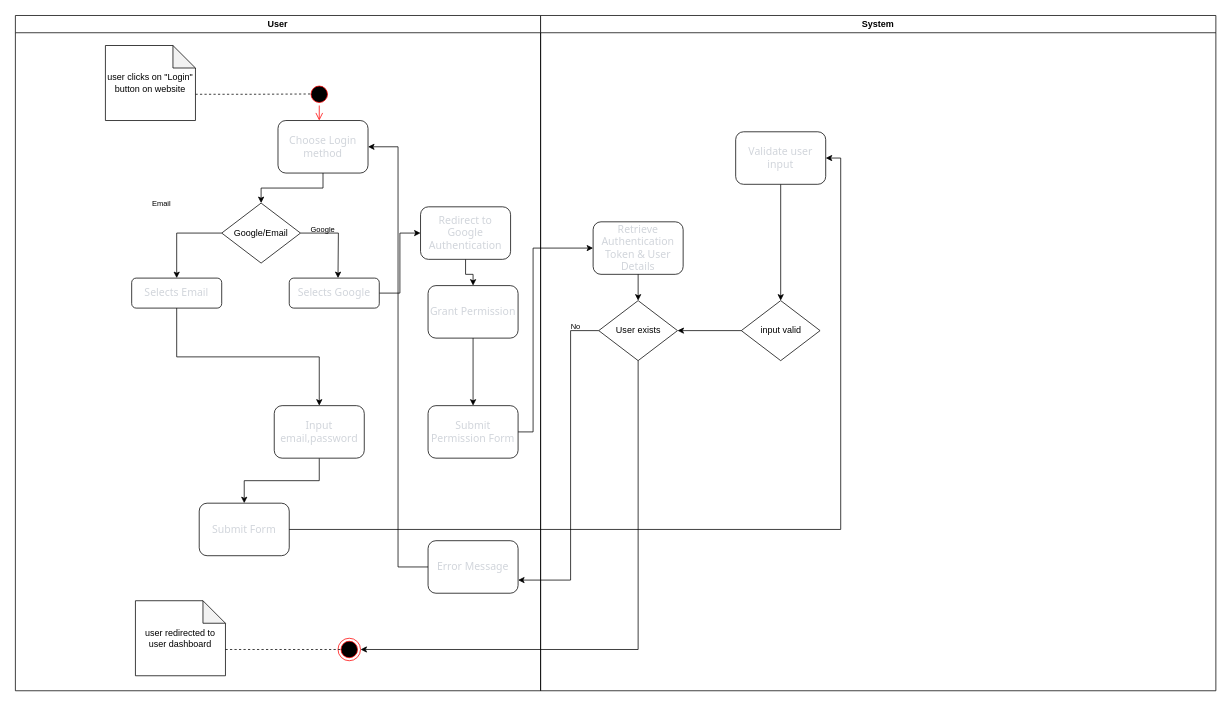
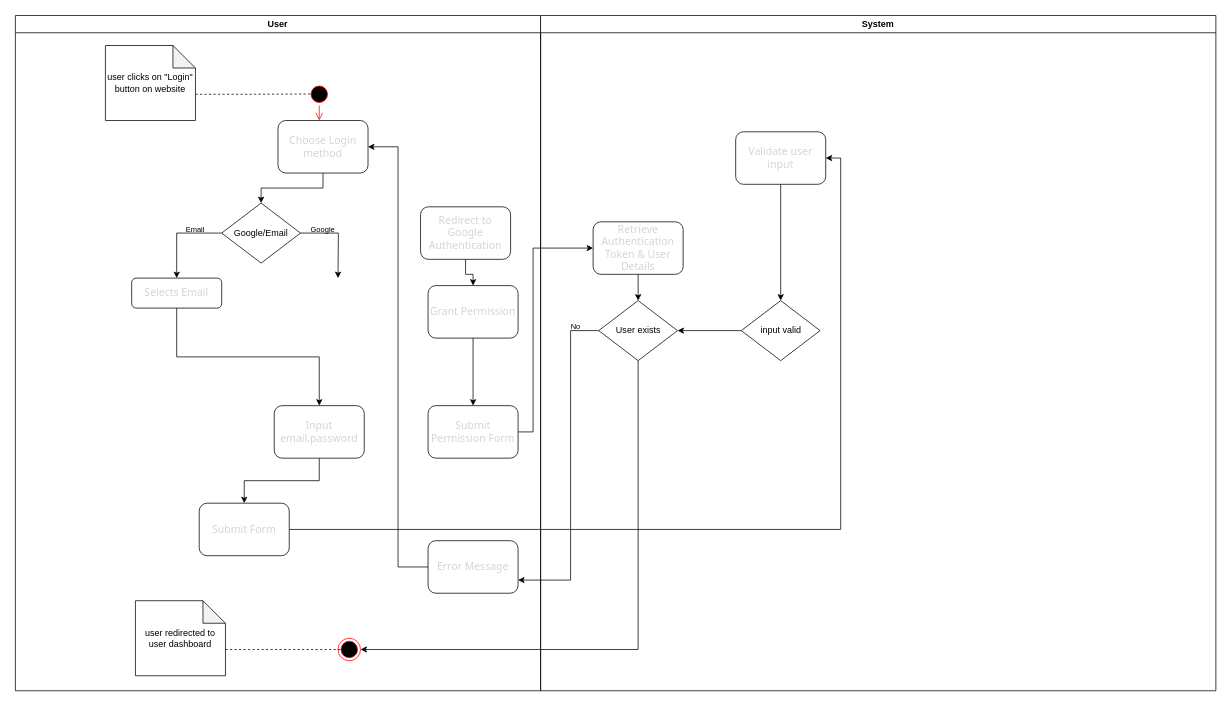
(162, 203) -> (195, 229)
(400, 292) -> none
(334, 293) -> none
